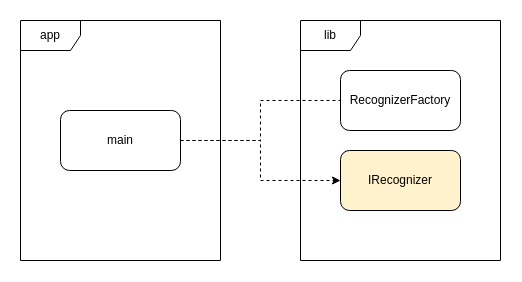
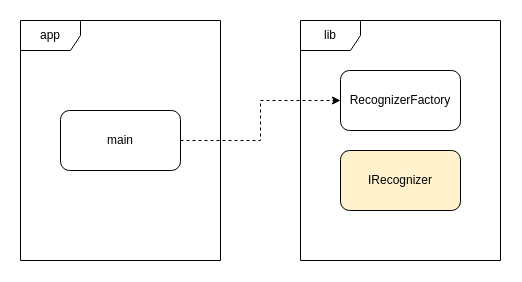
(335, 101) -> (332, 101)
(279, 181) -> none
